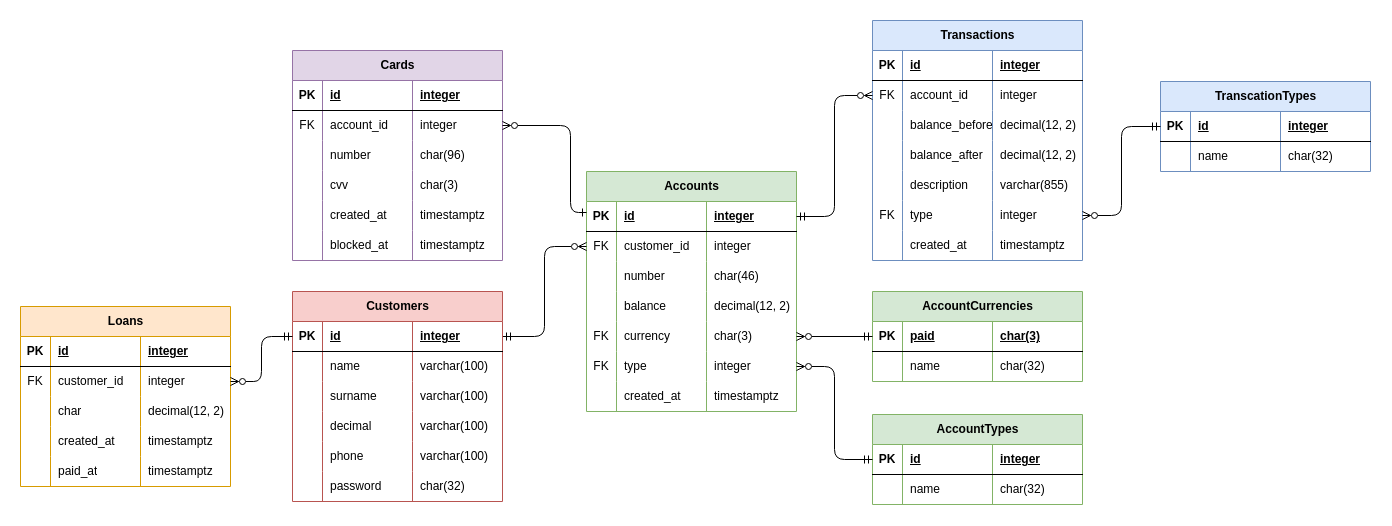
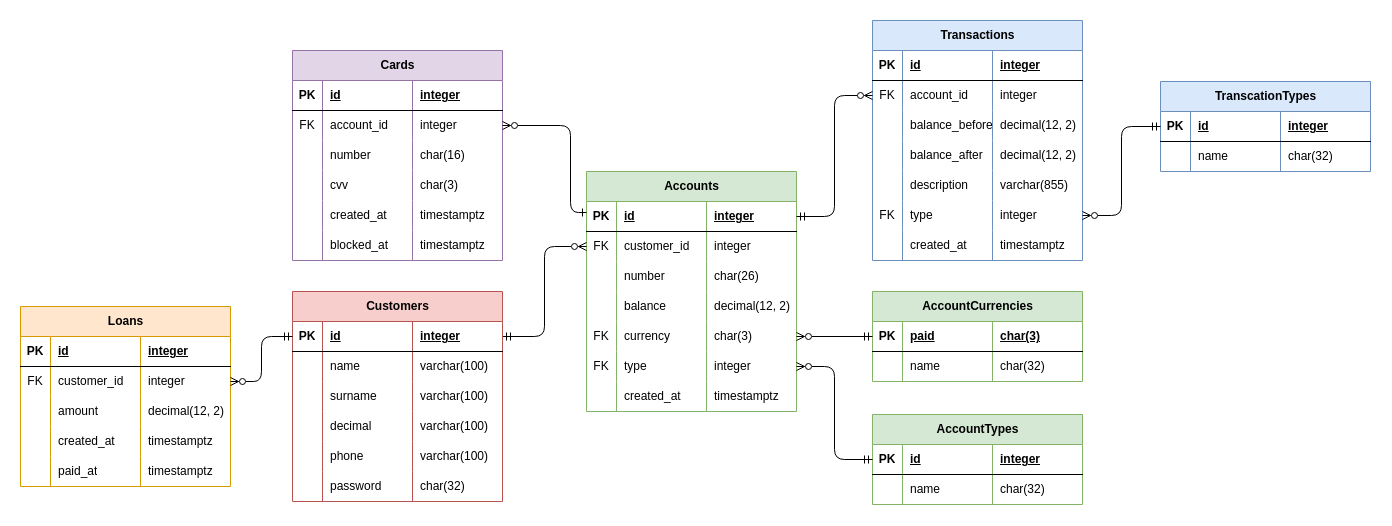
(447, 156) -> (447, 156)
(741, 277) -> (741, 277)
(72, 412) -> (79, 412)
